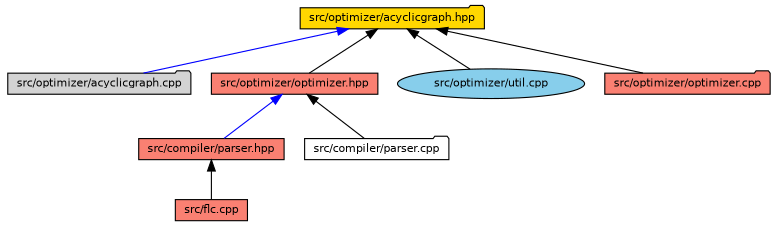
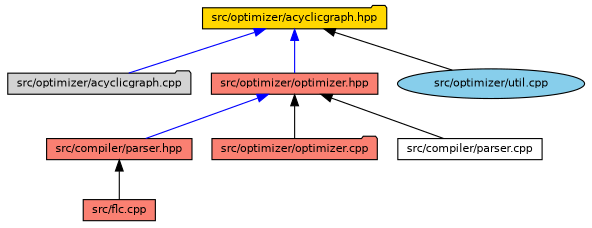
(545, 52) -> (295, 122)
(339, 54) -> (295, 57)
(377, 149) -> (470, 149)
